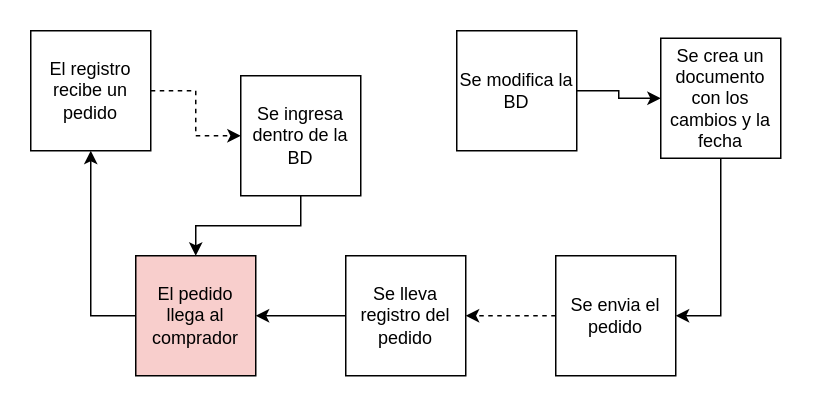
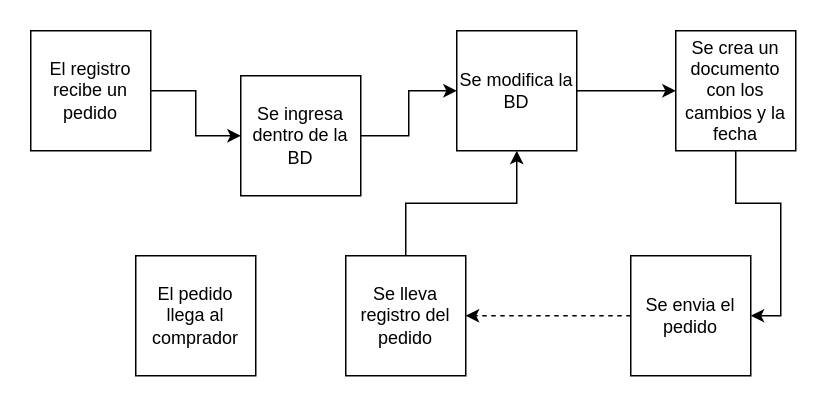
(721, 98) -> (736, 91)
(196, 109) -> (196, 109)
(254, 226) -> (409, 119)
(91, 261) -> none
(196, 316) -> (196, 316)
(306, 316) -> (456, 203)
(616, 316) -> (691, 316)
